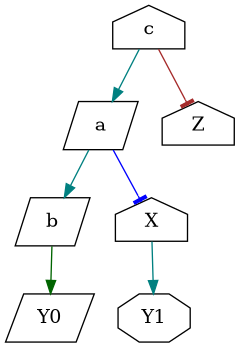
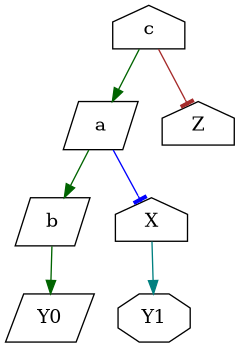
(129, 69) -> (129, 69)
(80, 168) -> (80, 168)
